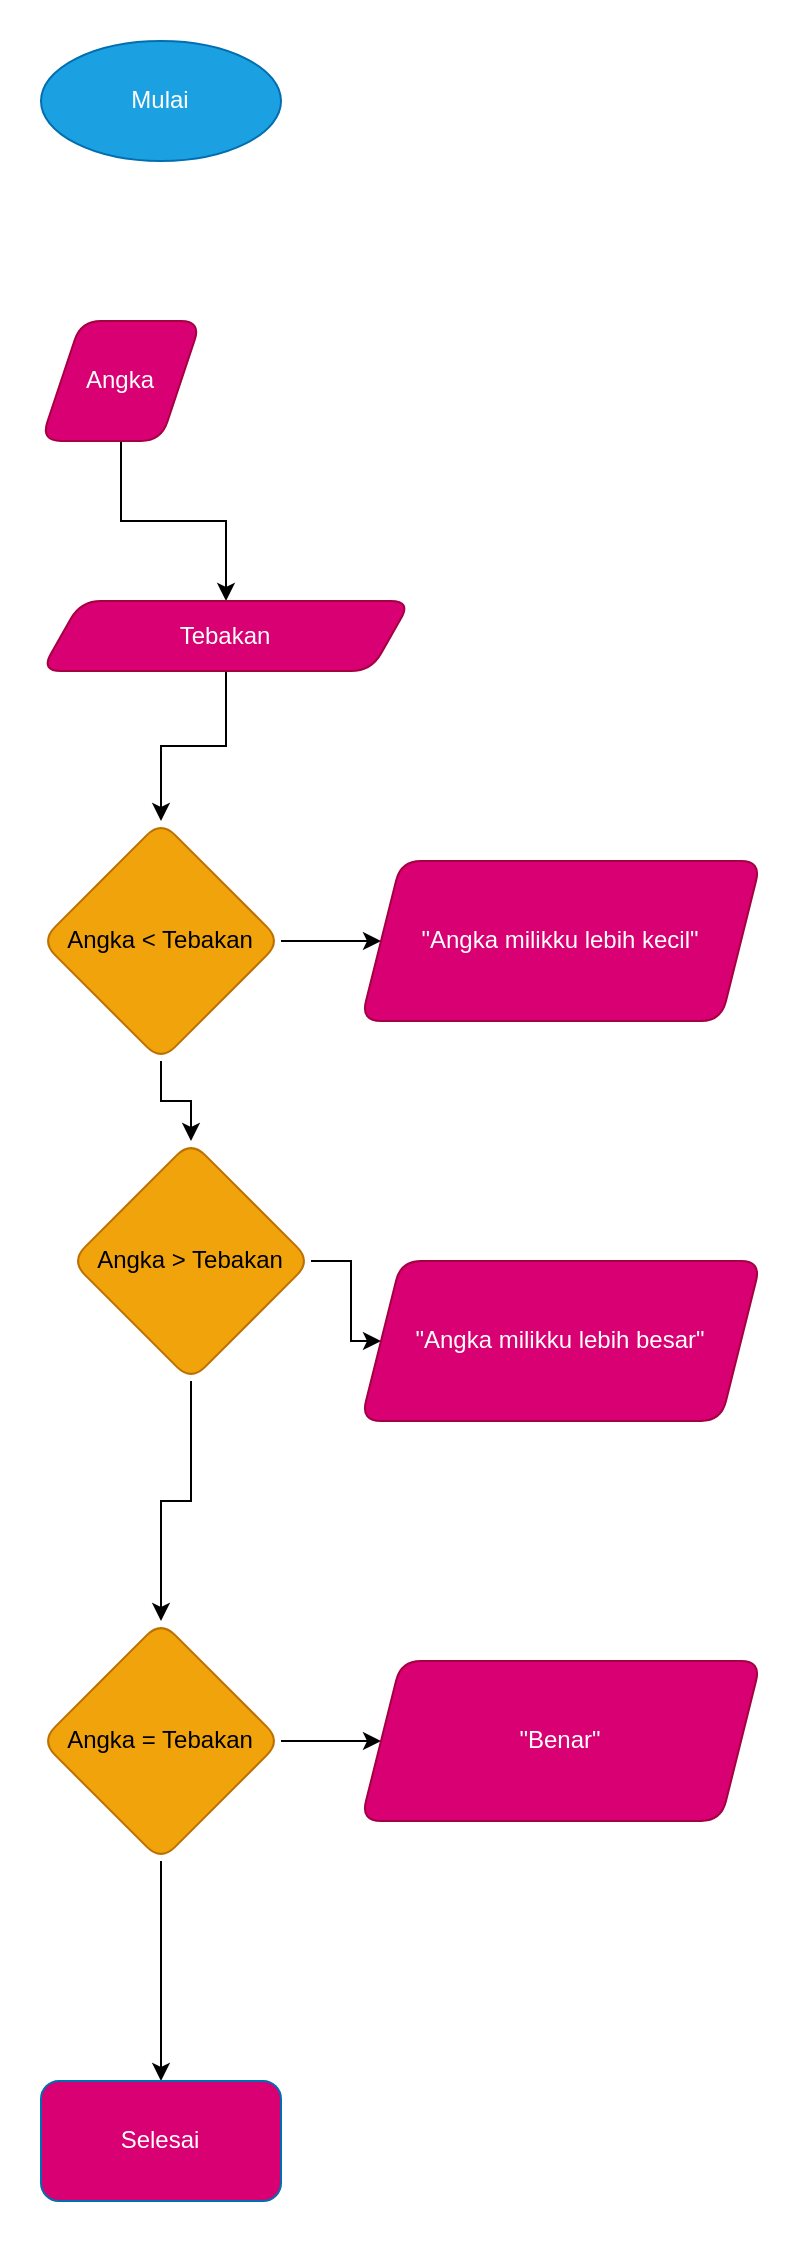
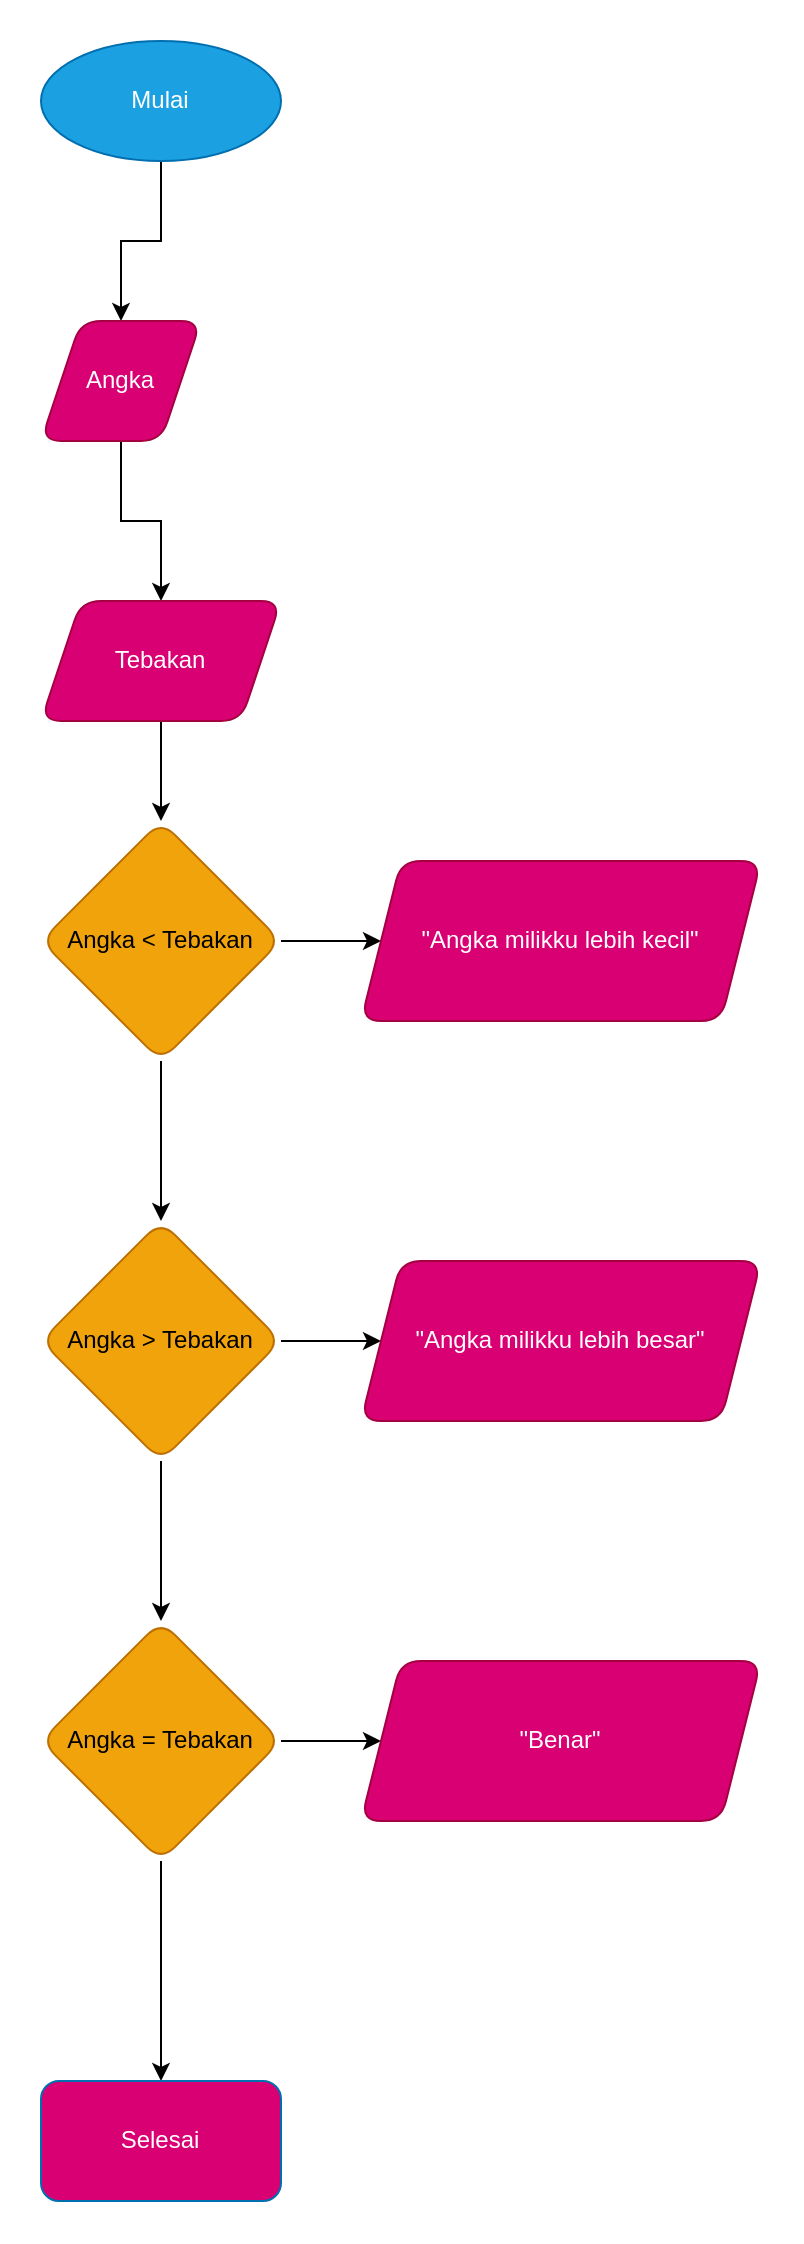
none -> (148, 241)
(226, 636) -> (161, 661)
(191, 1261) -> (161, 1341)
